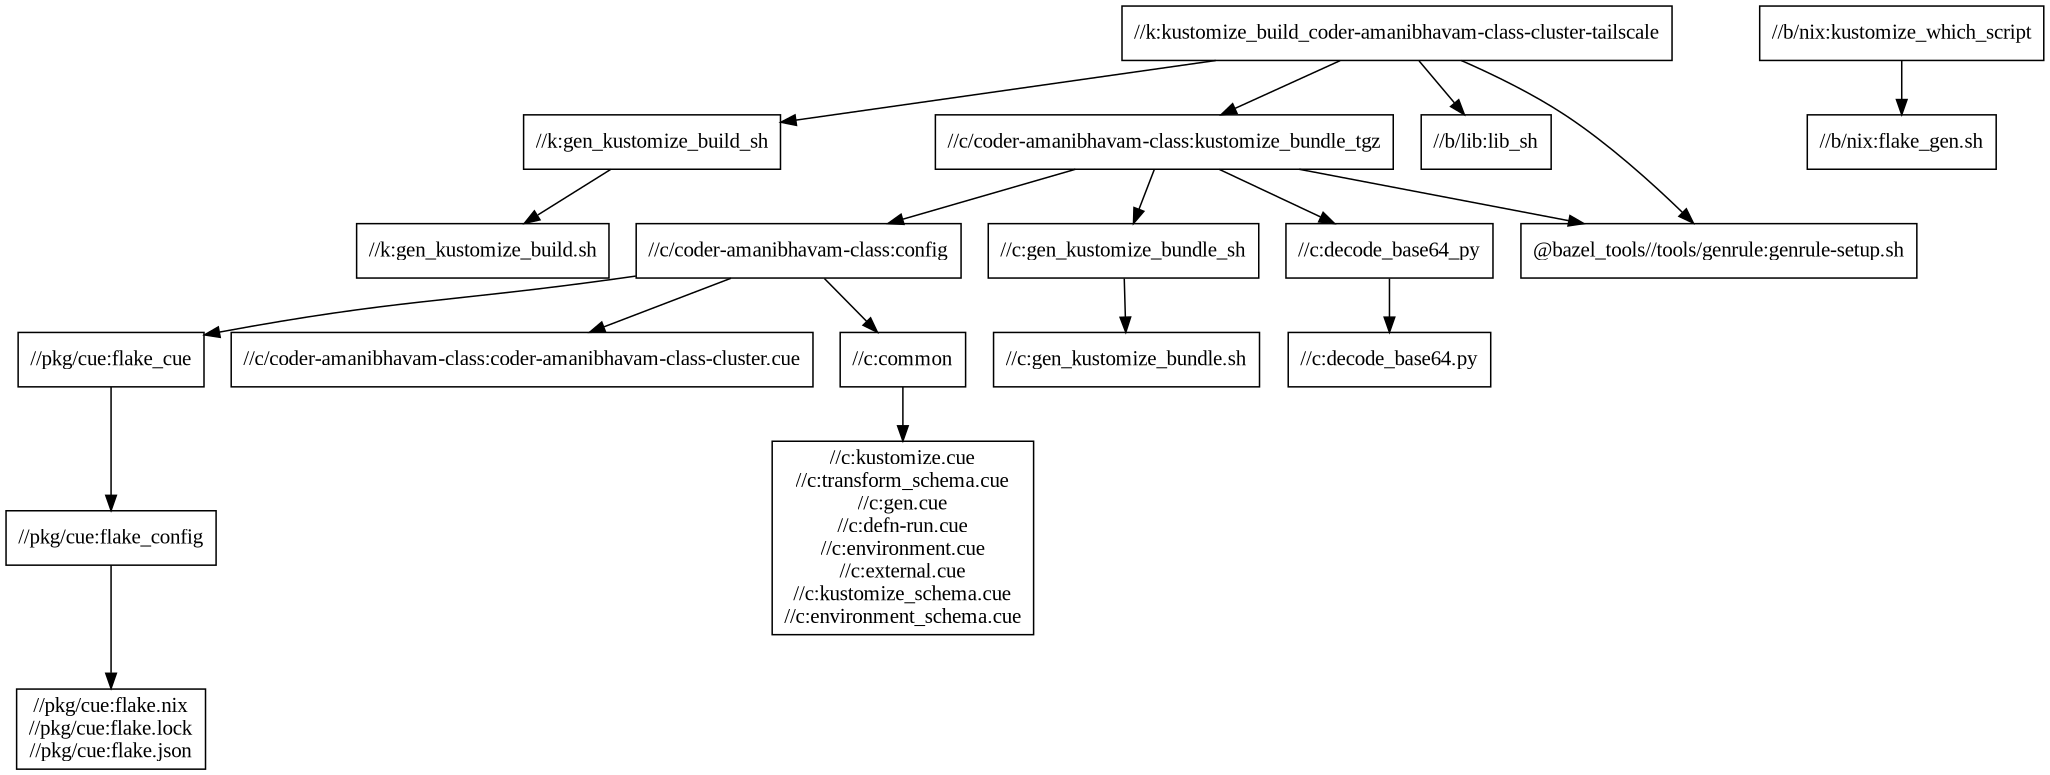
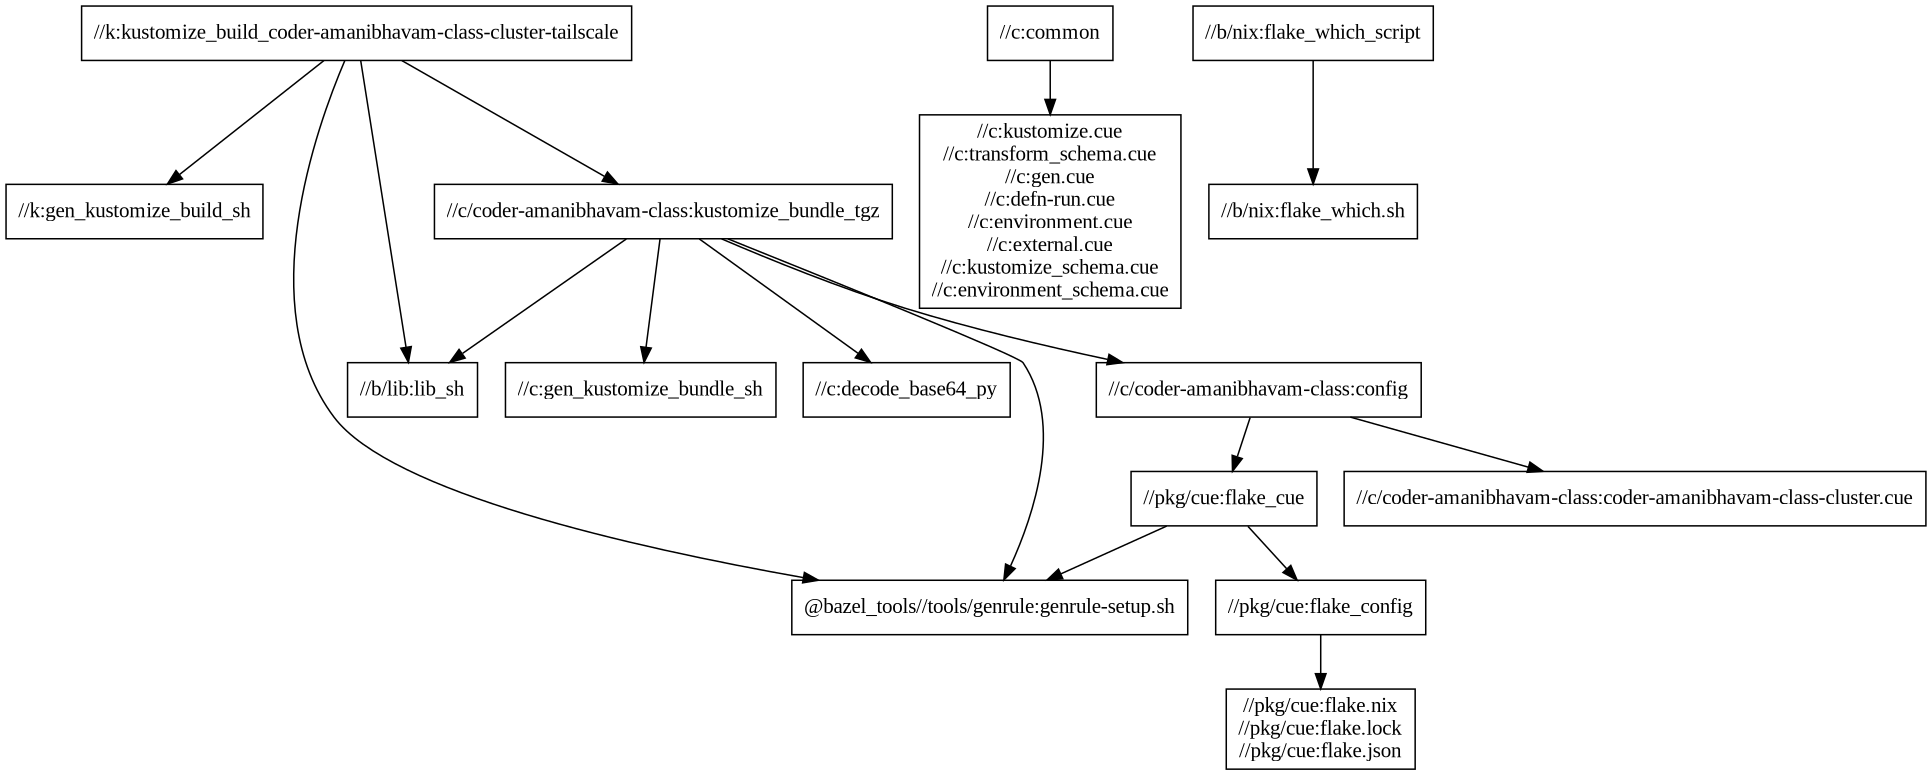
(1902, 33) -> (1313, 33)
(1902, 142) -> (1313, 212)
(483, 251) -> none
none -> (545, 296)
(846, 300) -> none
(1127, 360) -> none
(1389, 360) -> none
none -> (1114, 550)
